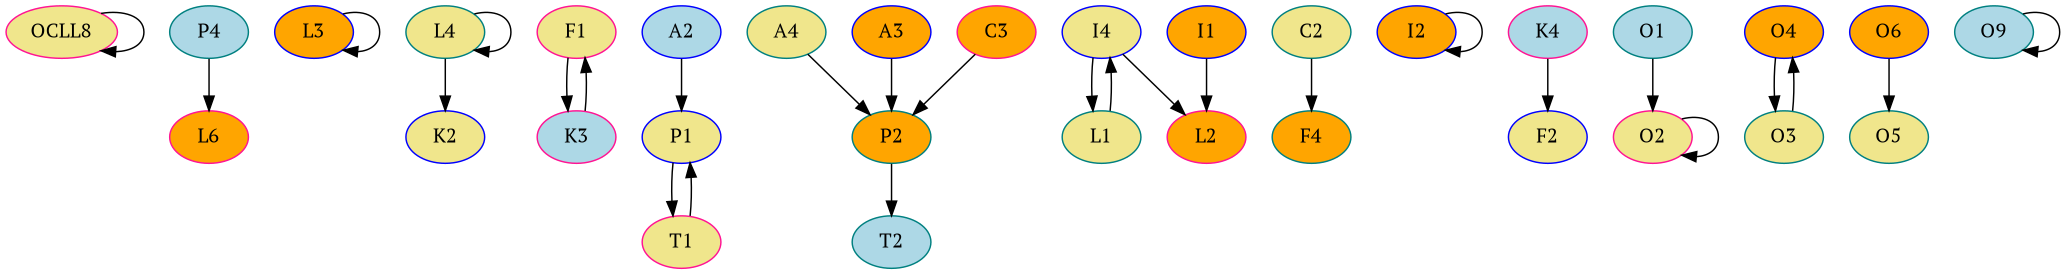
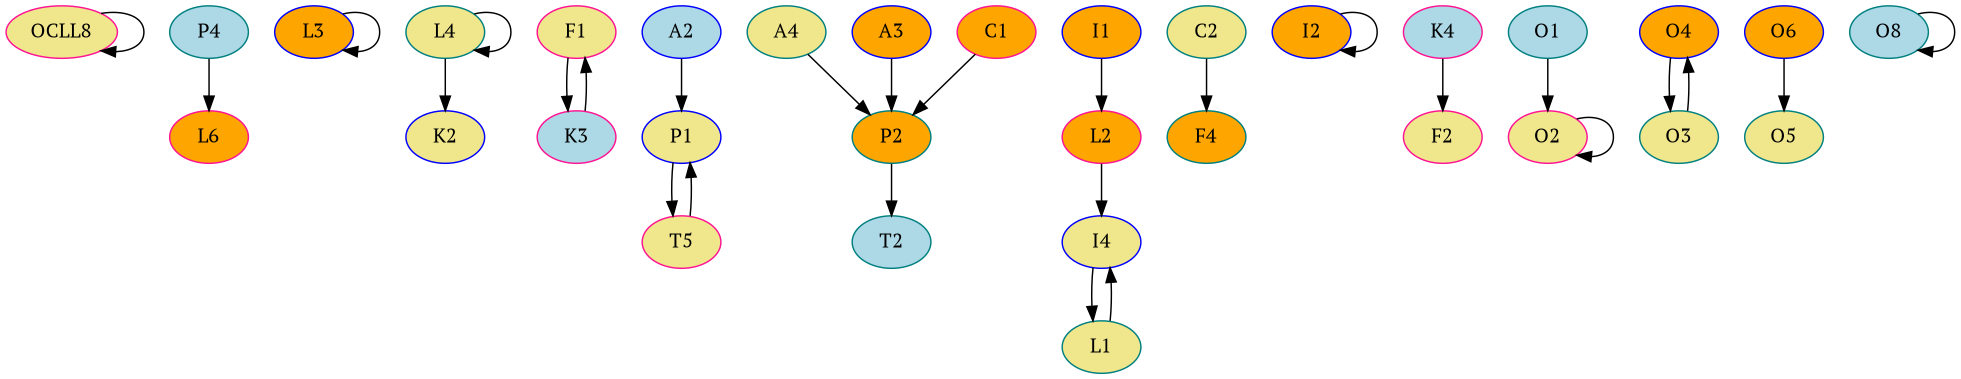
(997, 32) -> (997, 32)
(1994, 32) -> (1889, 32)
(1149, 79) -> (1102, 182)
(1548, 137) -> (1443, 137)
(682, 242) -> (682, 242)
